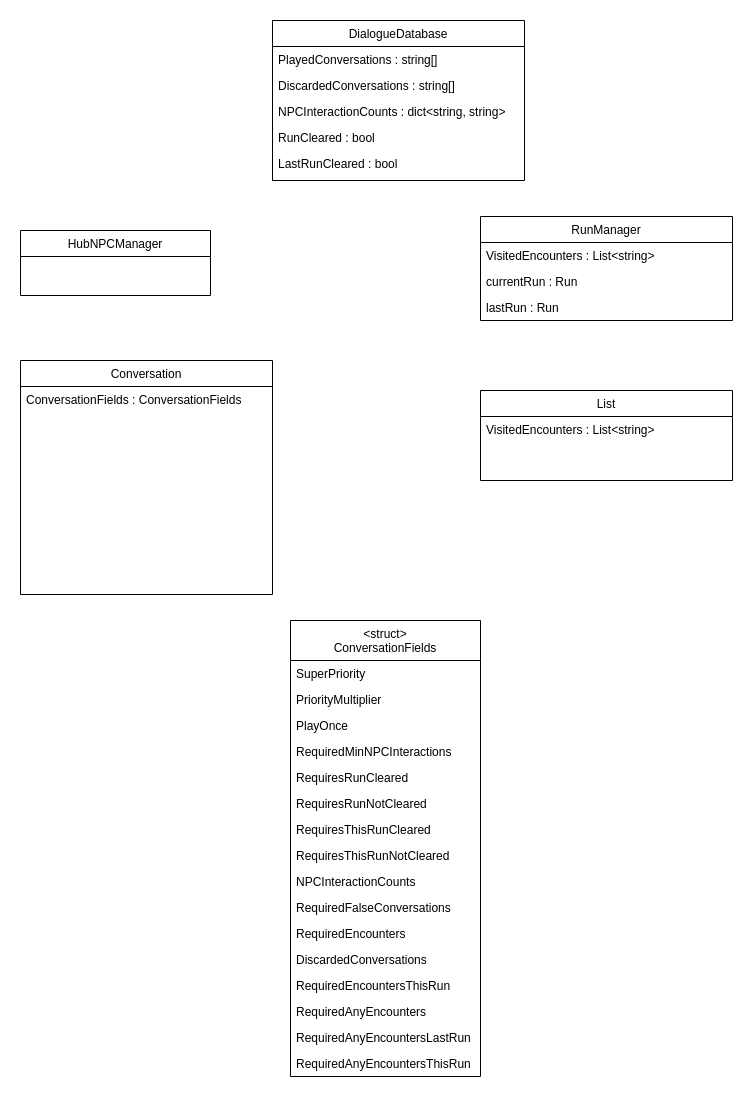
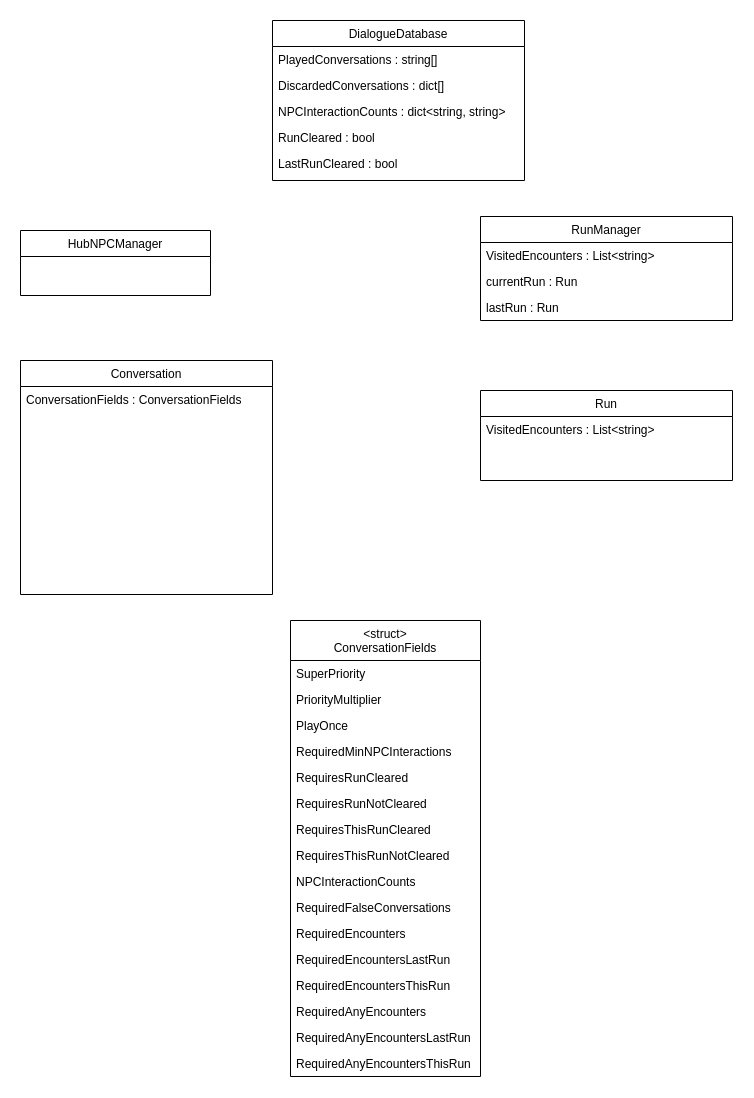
(380, 86) -> (373, 86)
(606, 404) -> (606, 404)
(367, 960) -> (378, 960)
